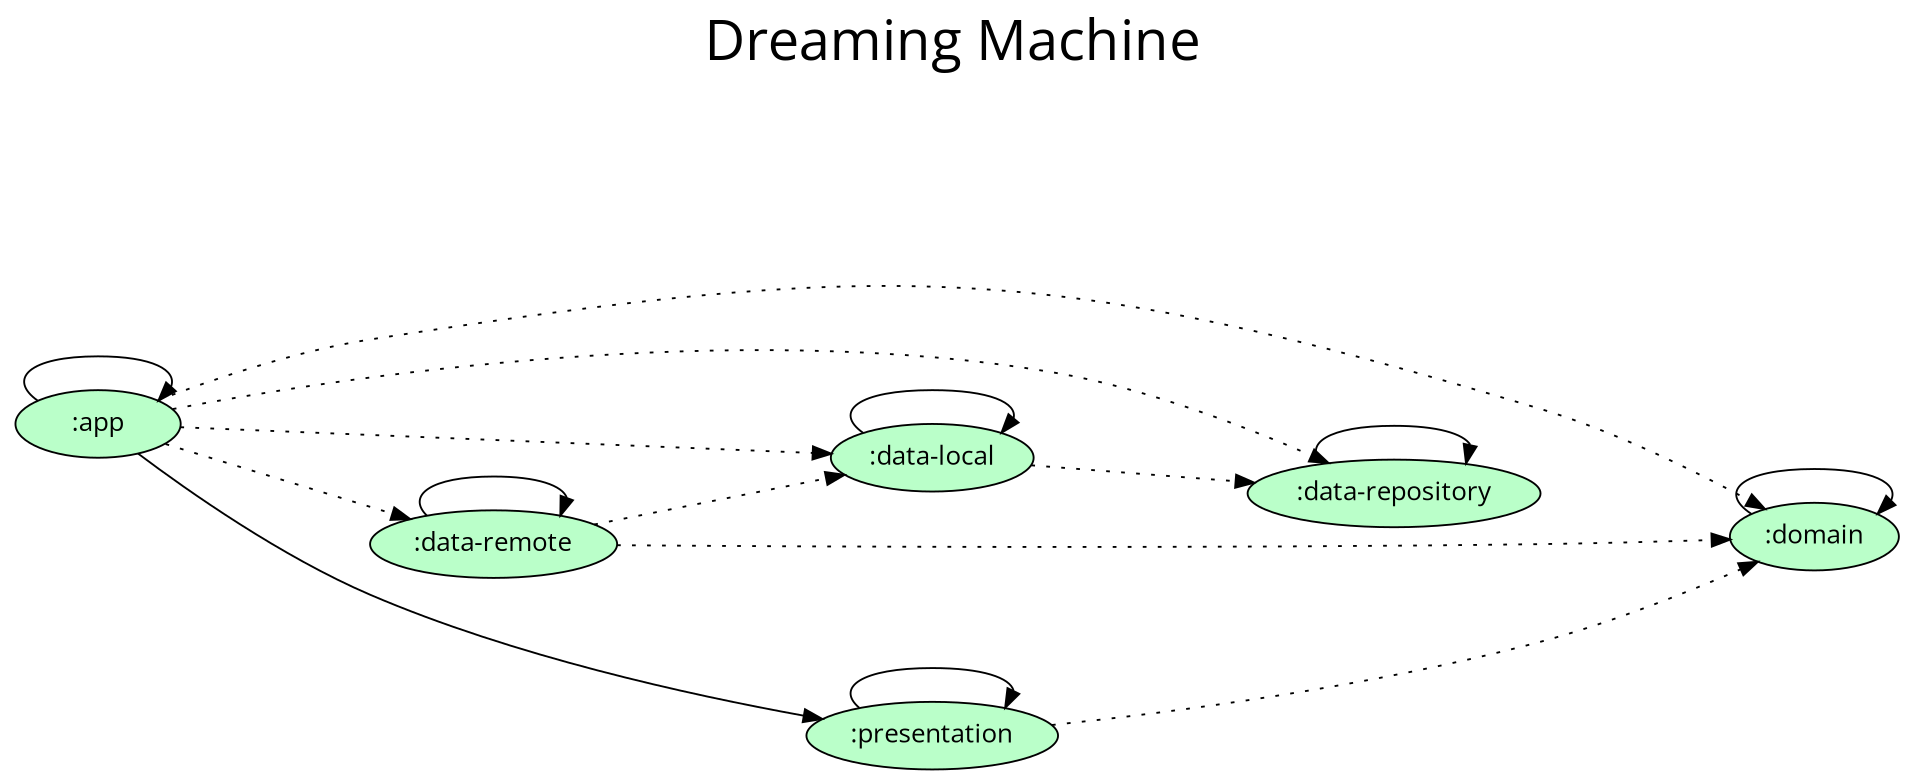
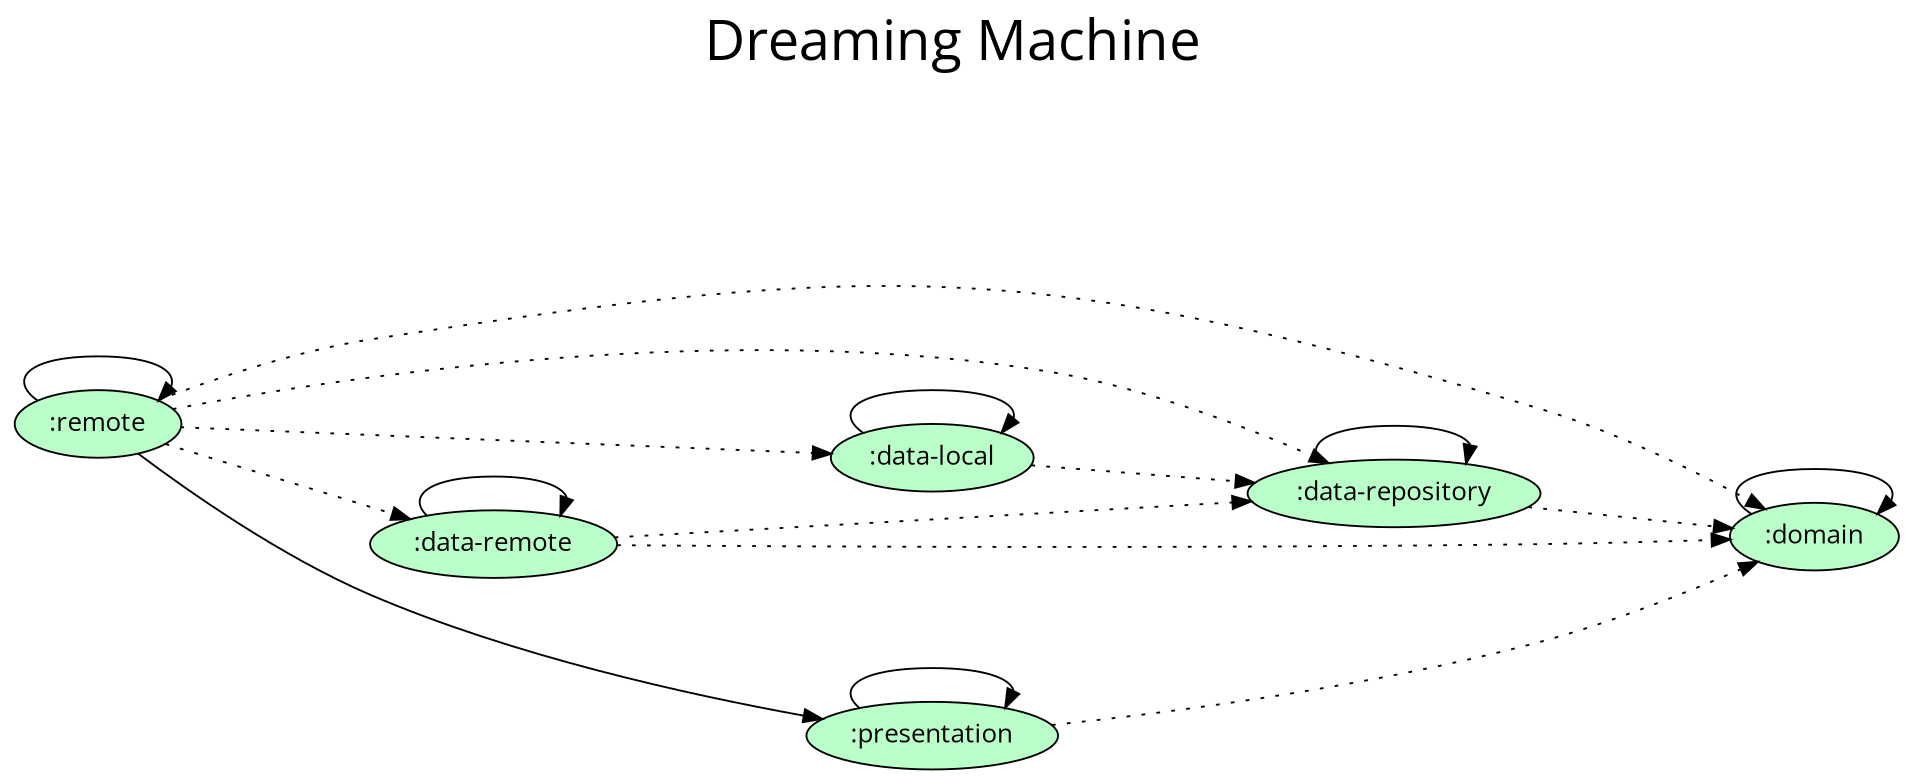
(98, 424) -> (98, 424)
(710, 502) -> (923, 520)
none -> (1621, 517)
